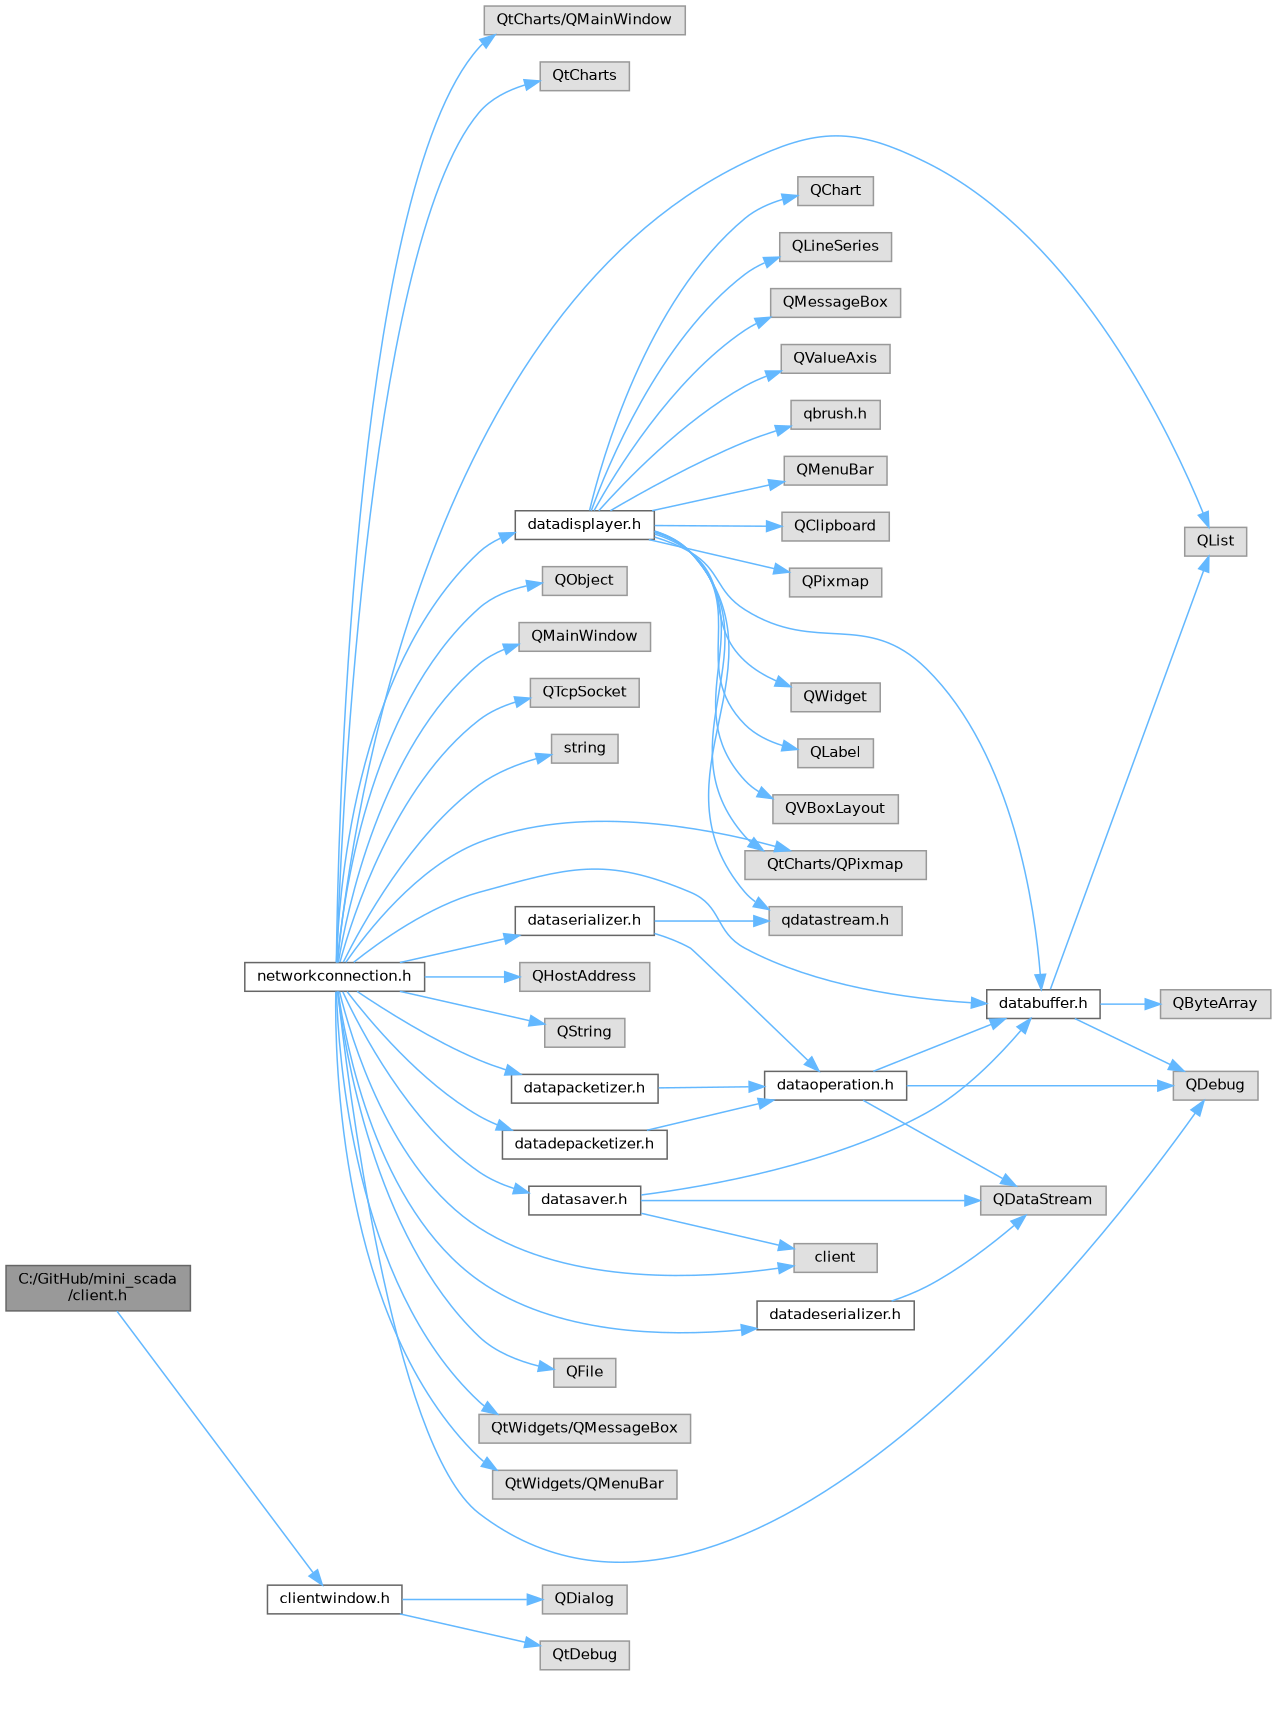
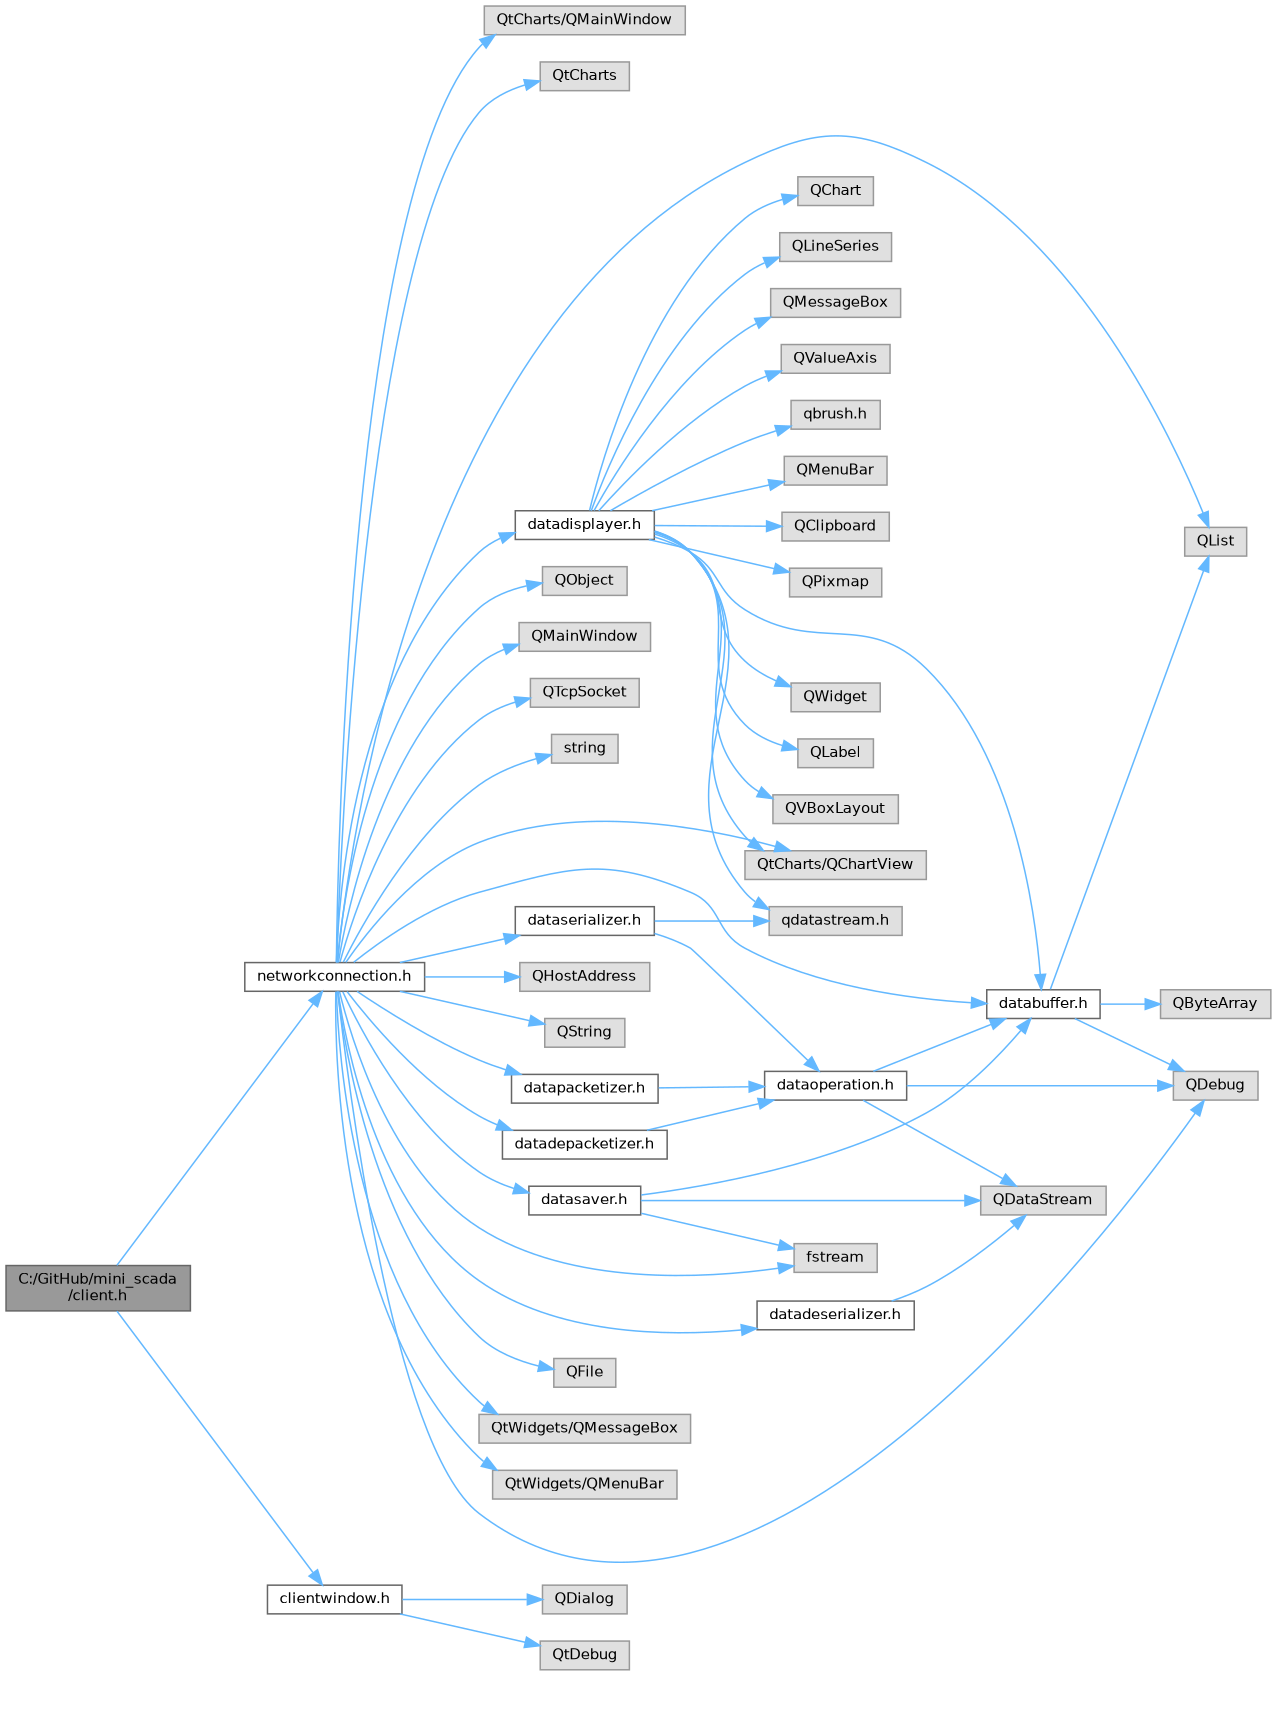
(836, 865) -> (836, 865)
none -> (215, 1135)
(836, 1258) -> (836, 1258)
